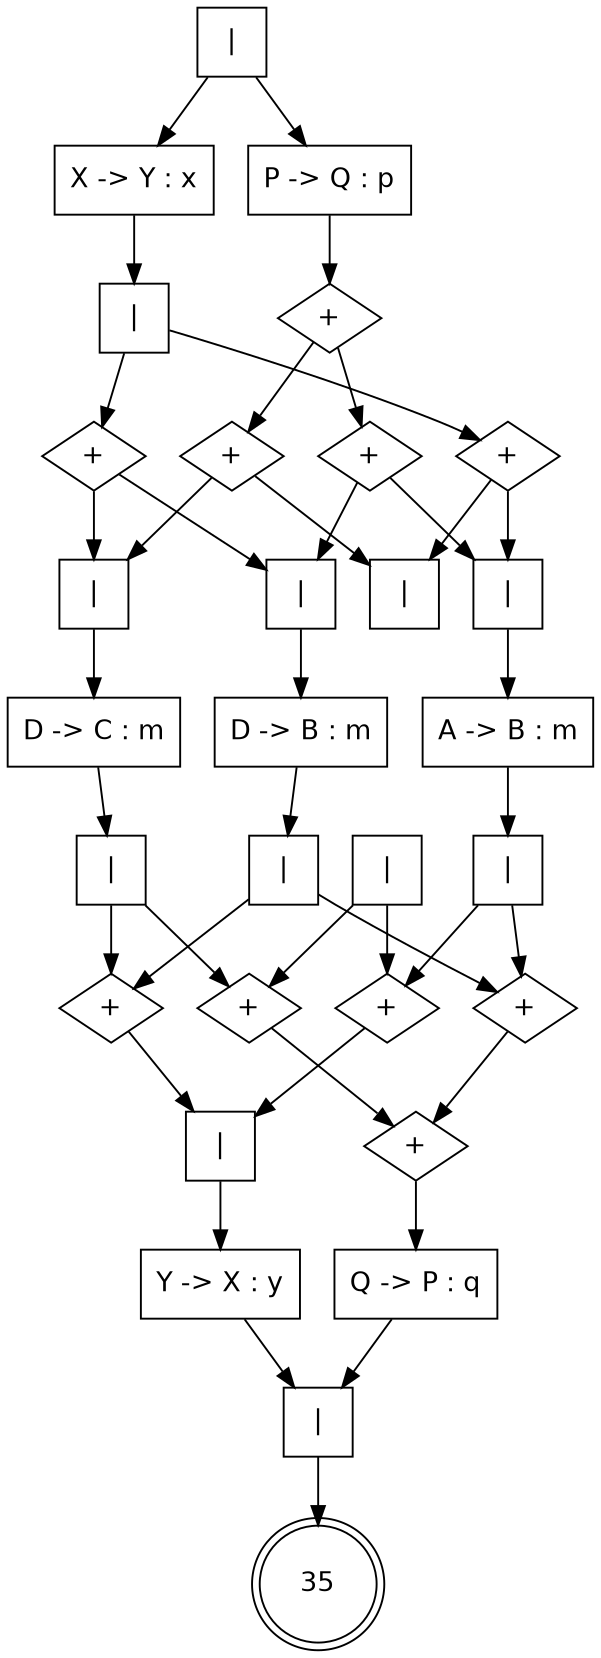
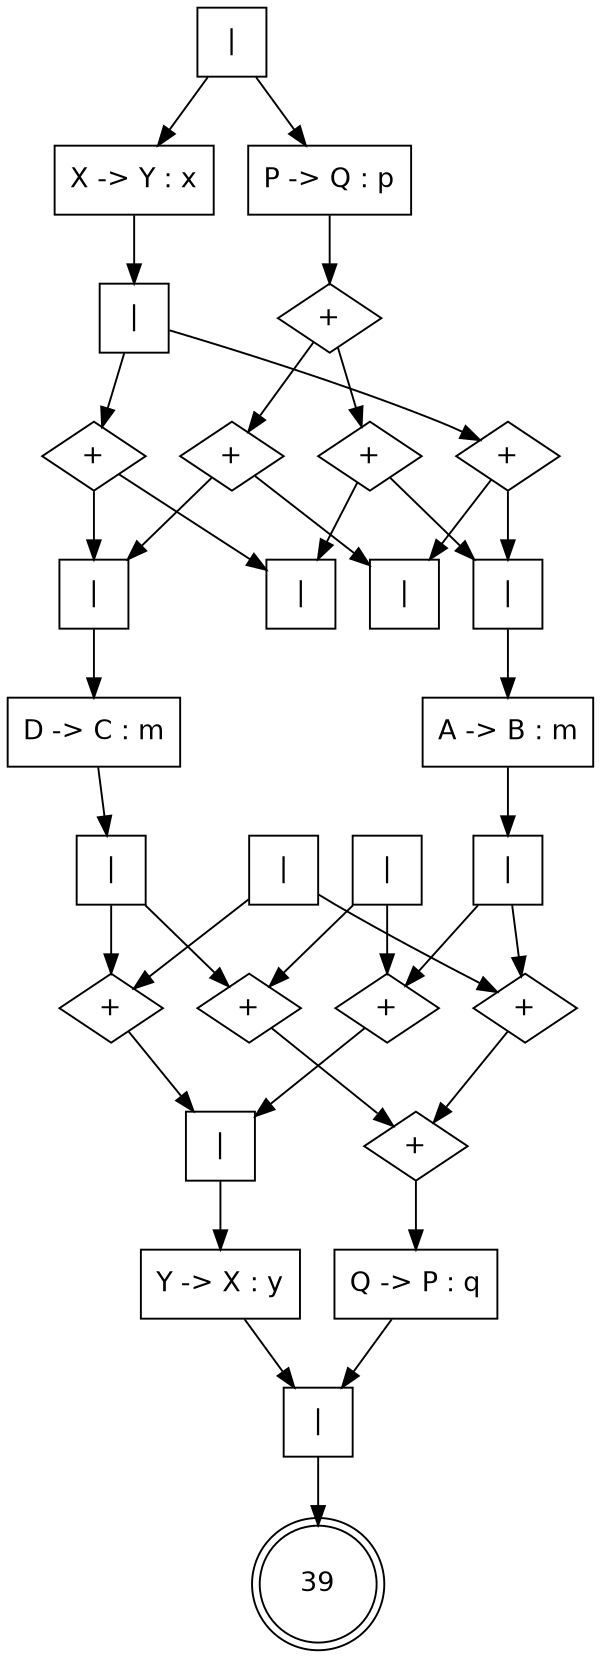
(301, 732) -> none
(318, 1584) -> (318, 1584)
